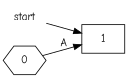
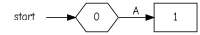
(60, 27) -> (57, 17)
